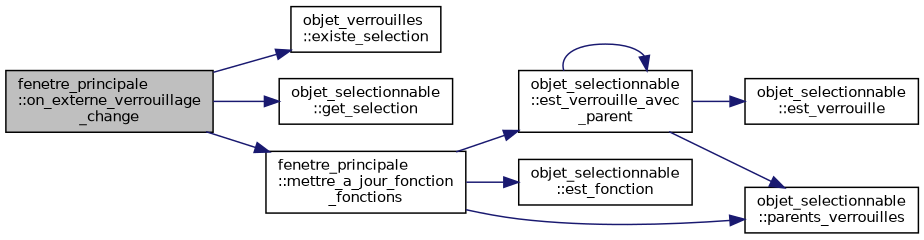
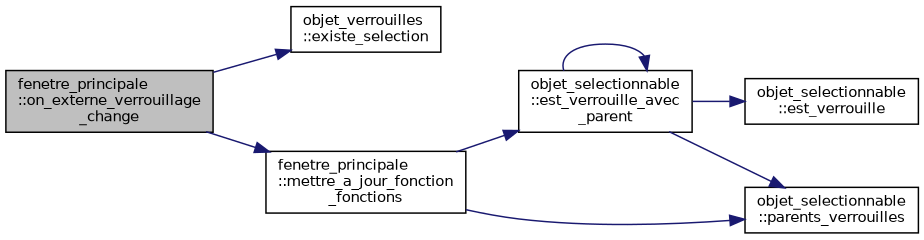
(366, 101) -> none
(605, 182) -> none
